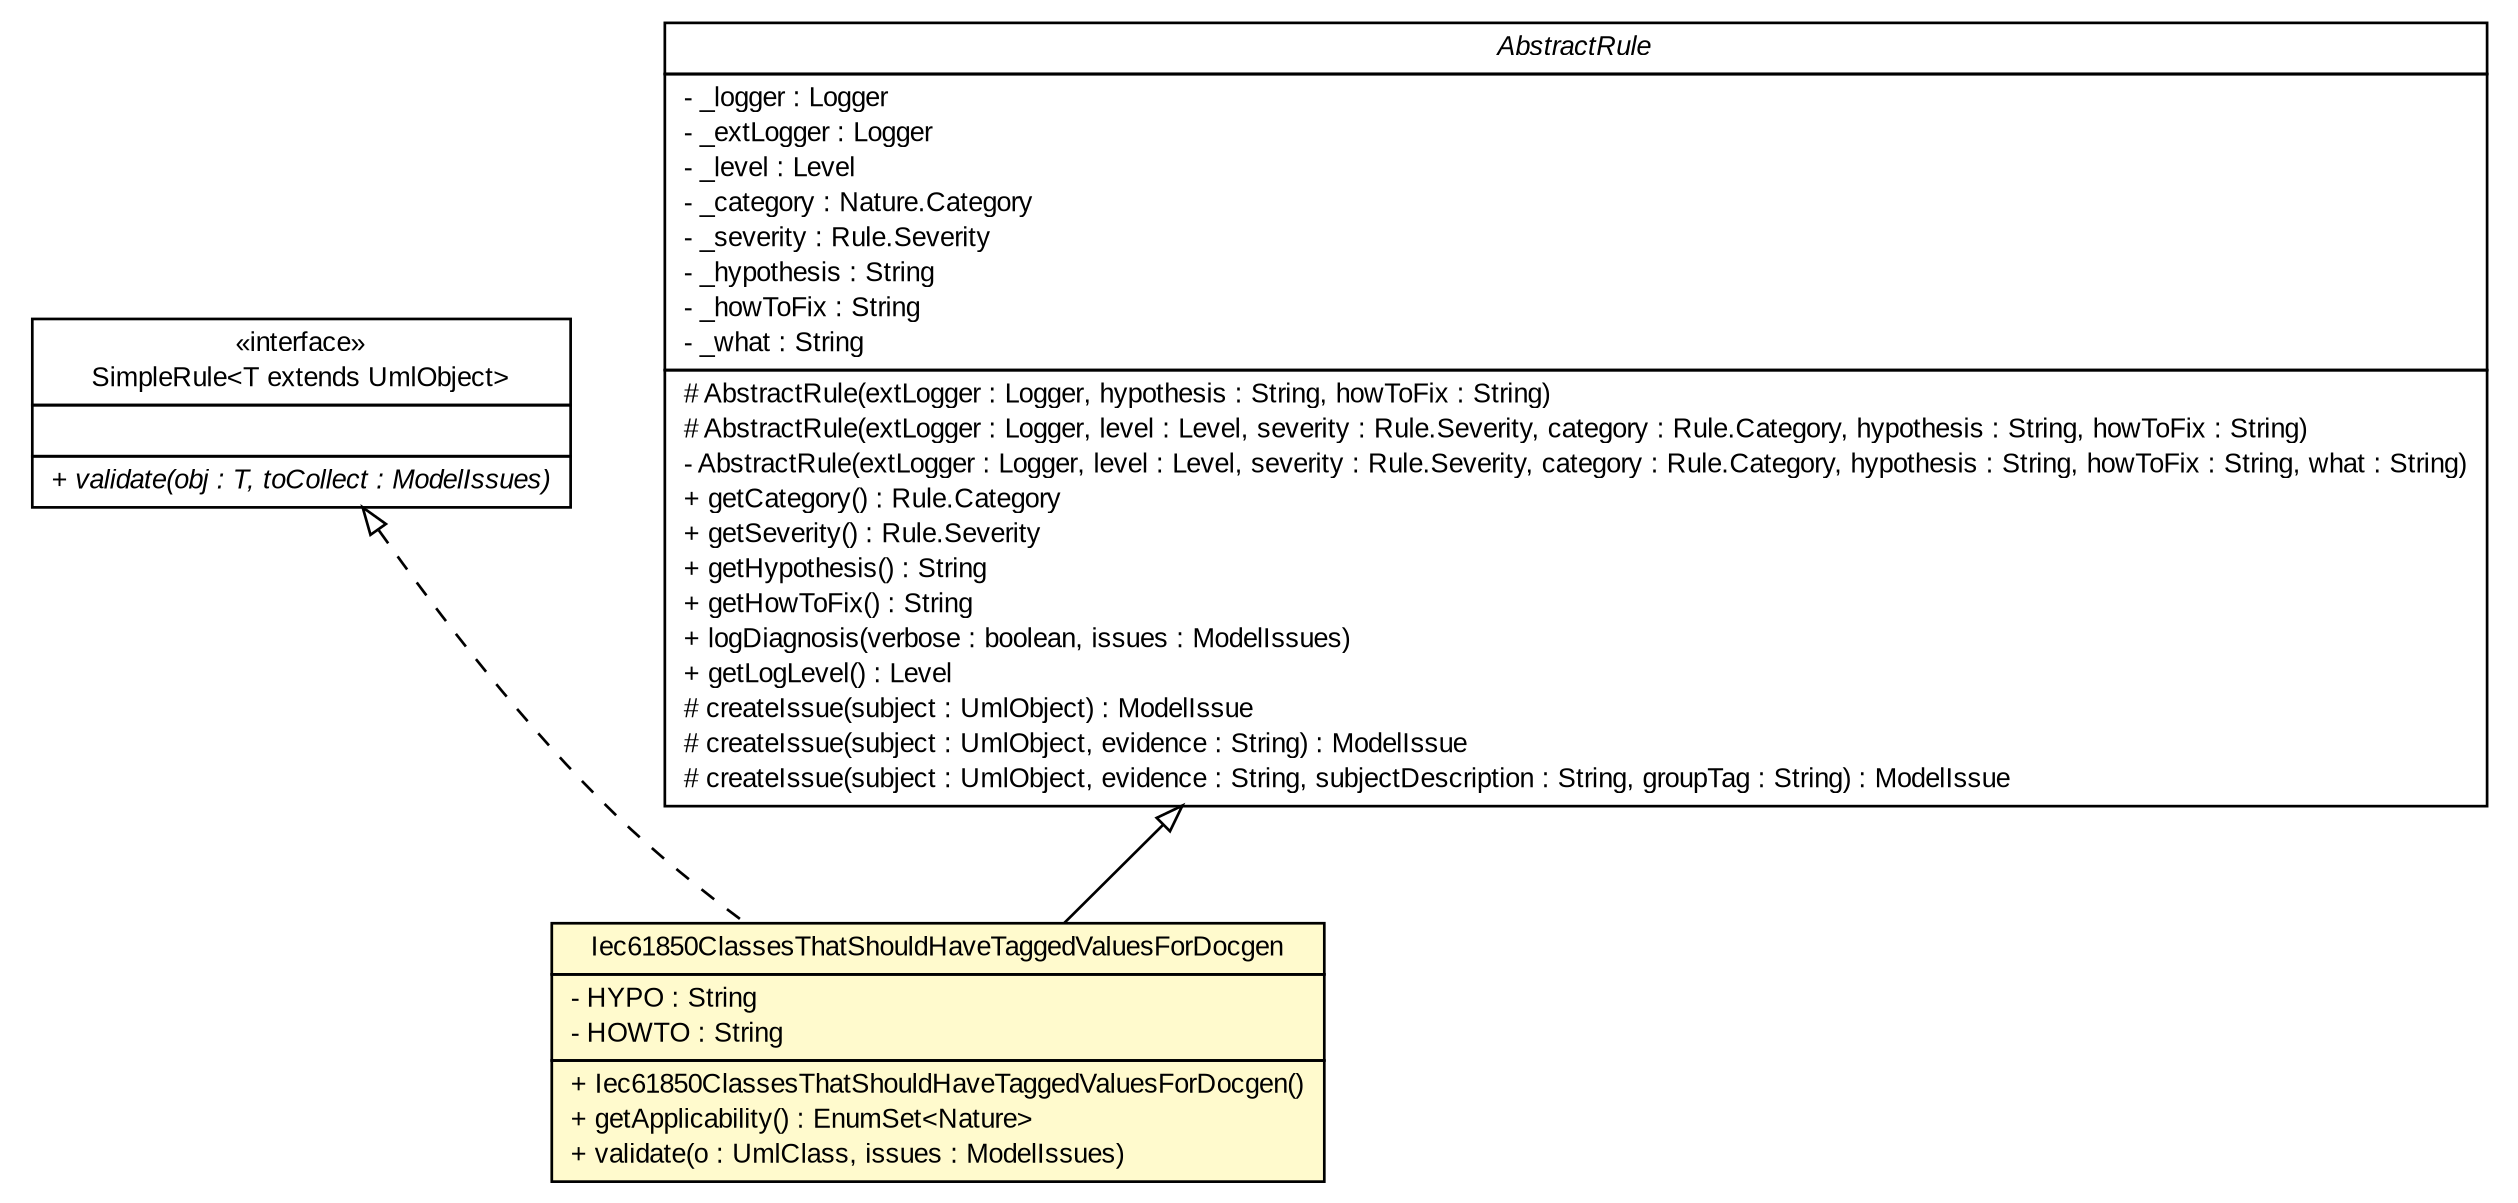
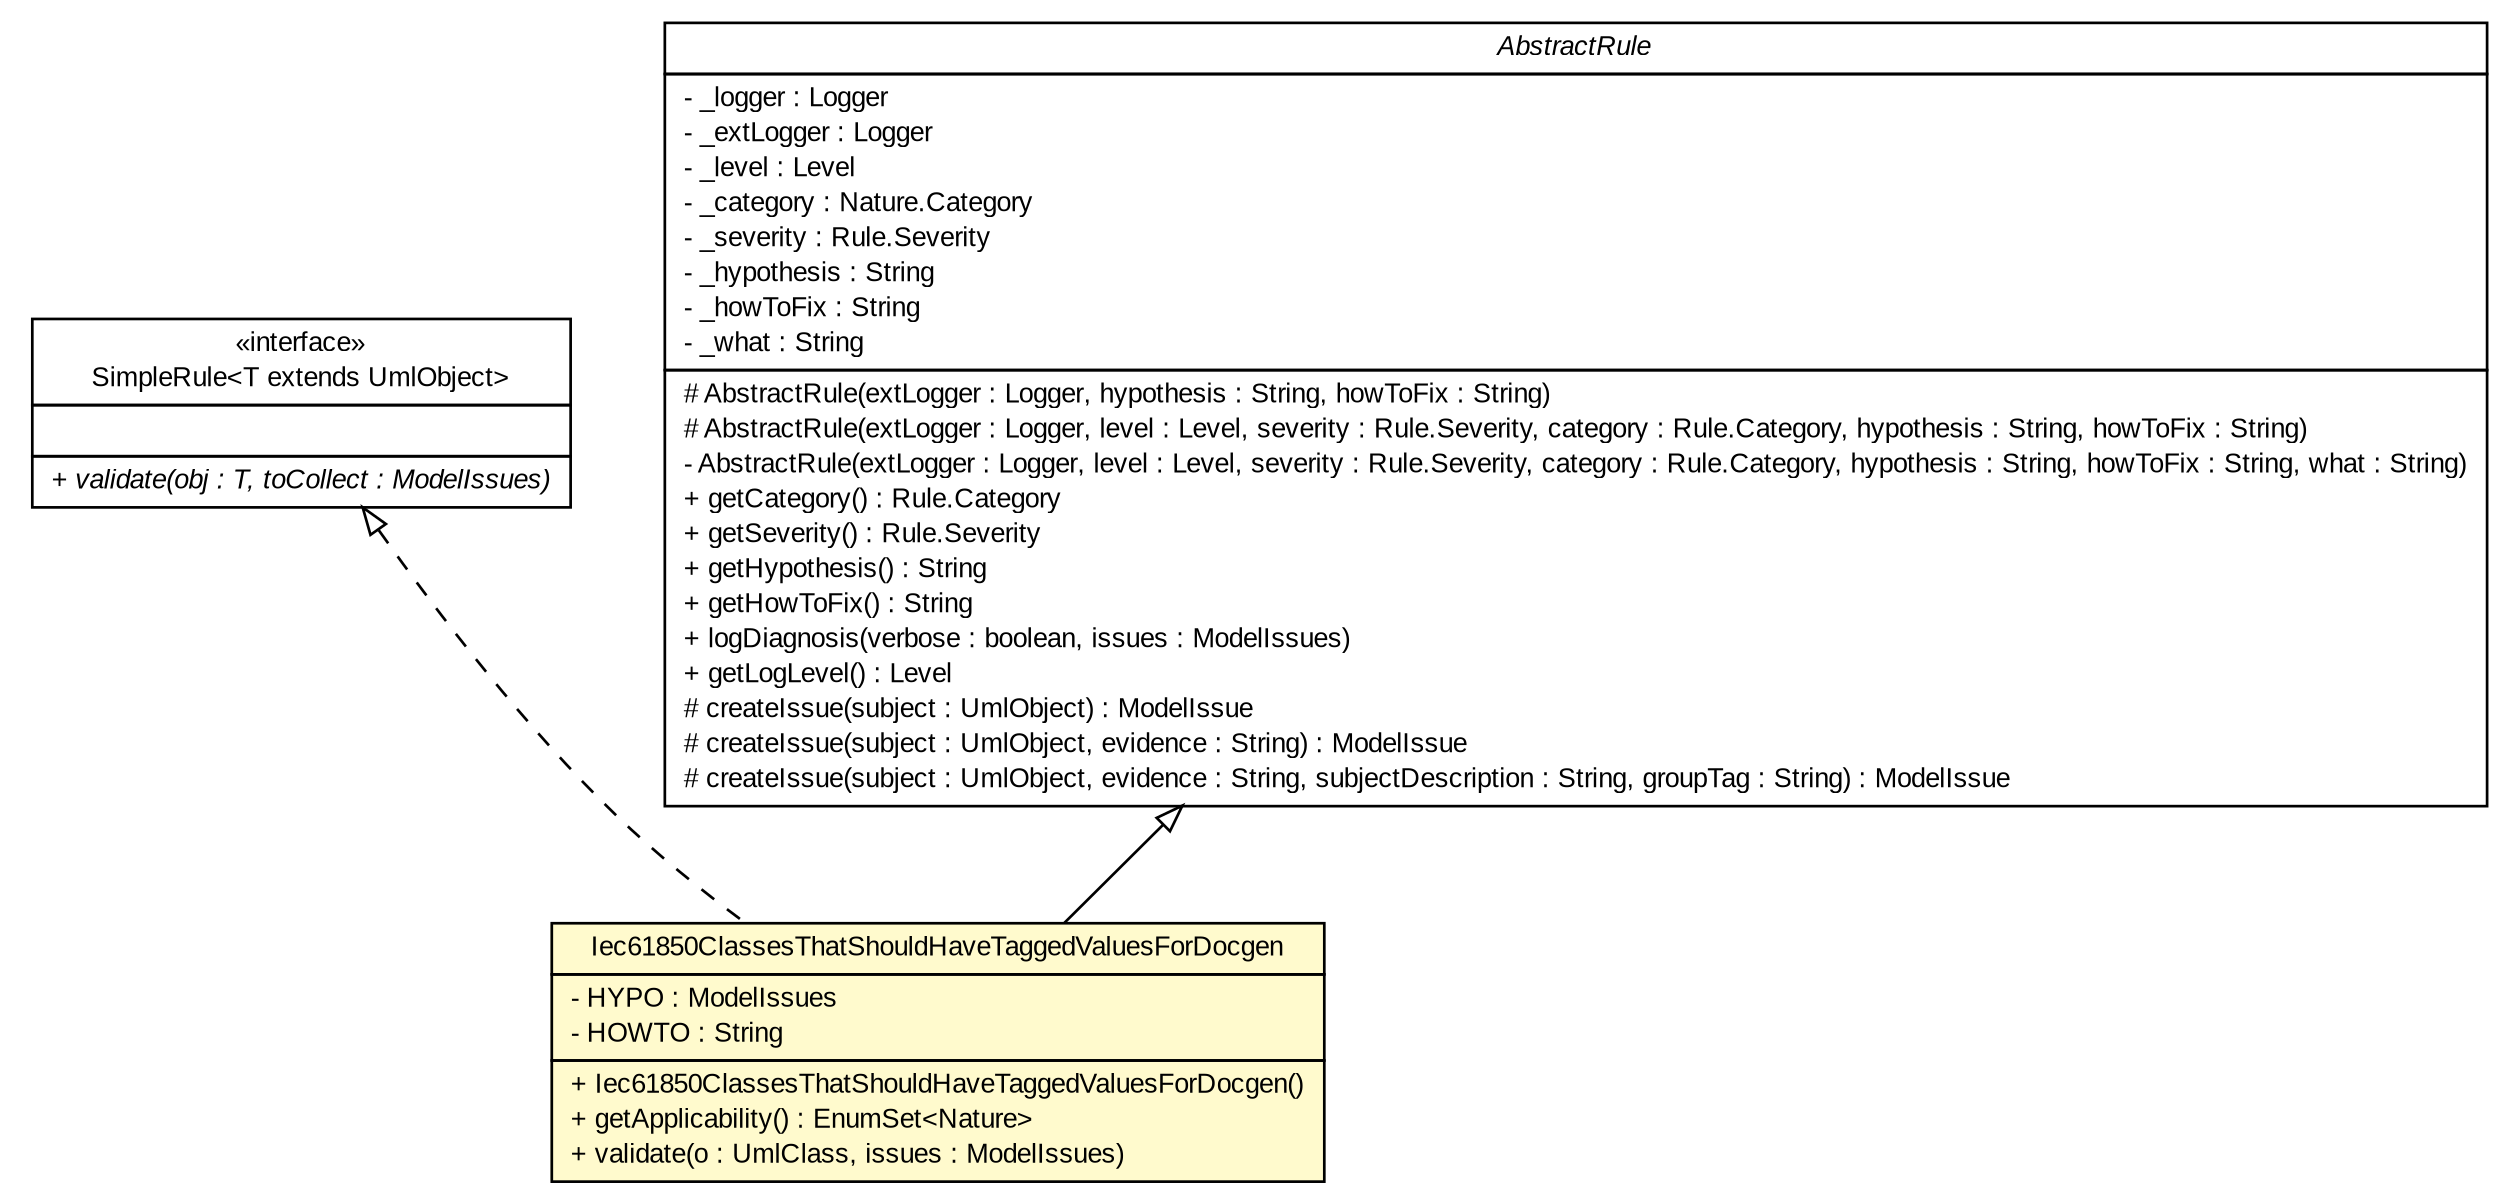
(665, 999) -> (705, 999)
